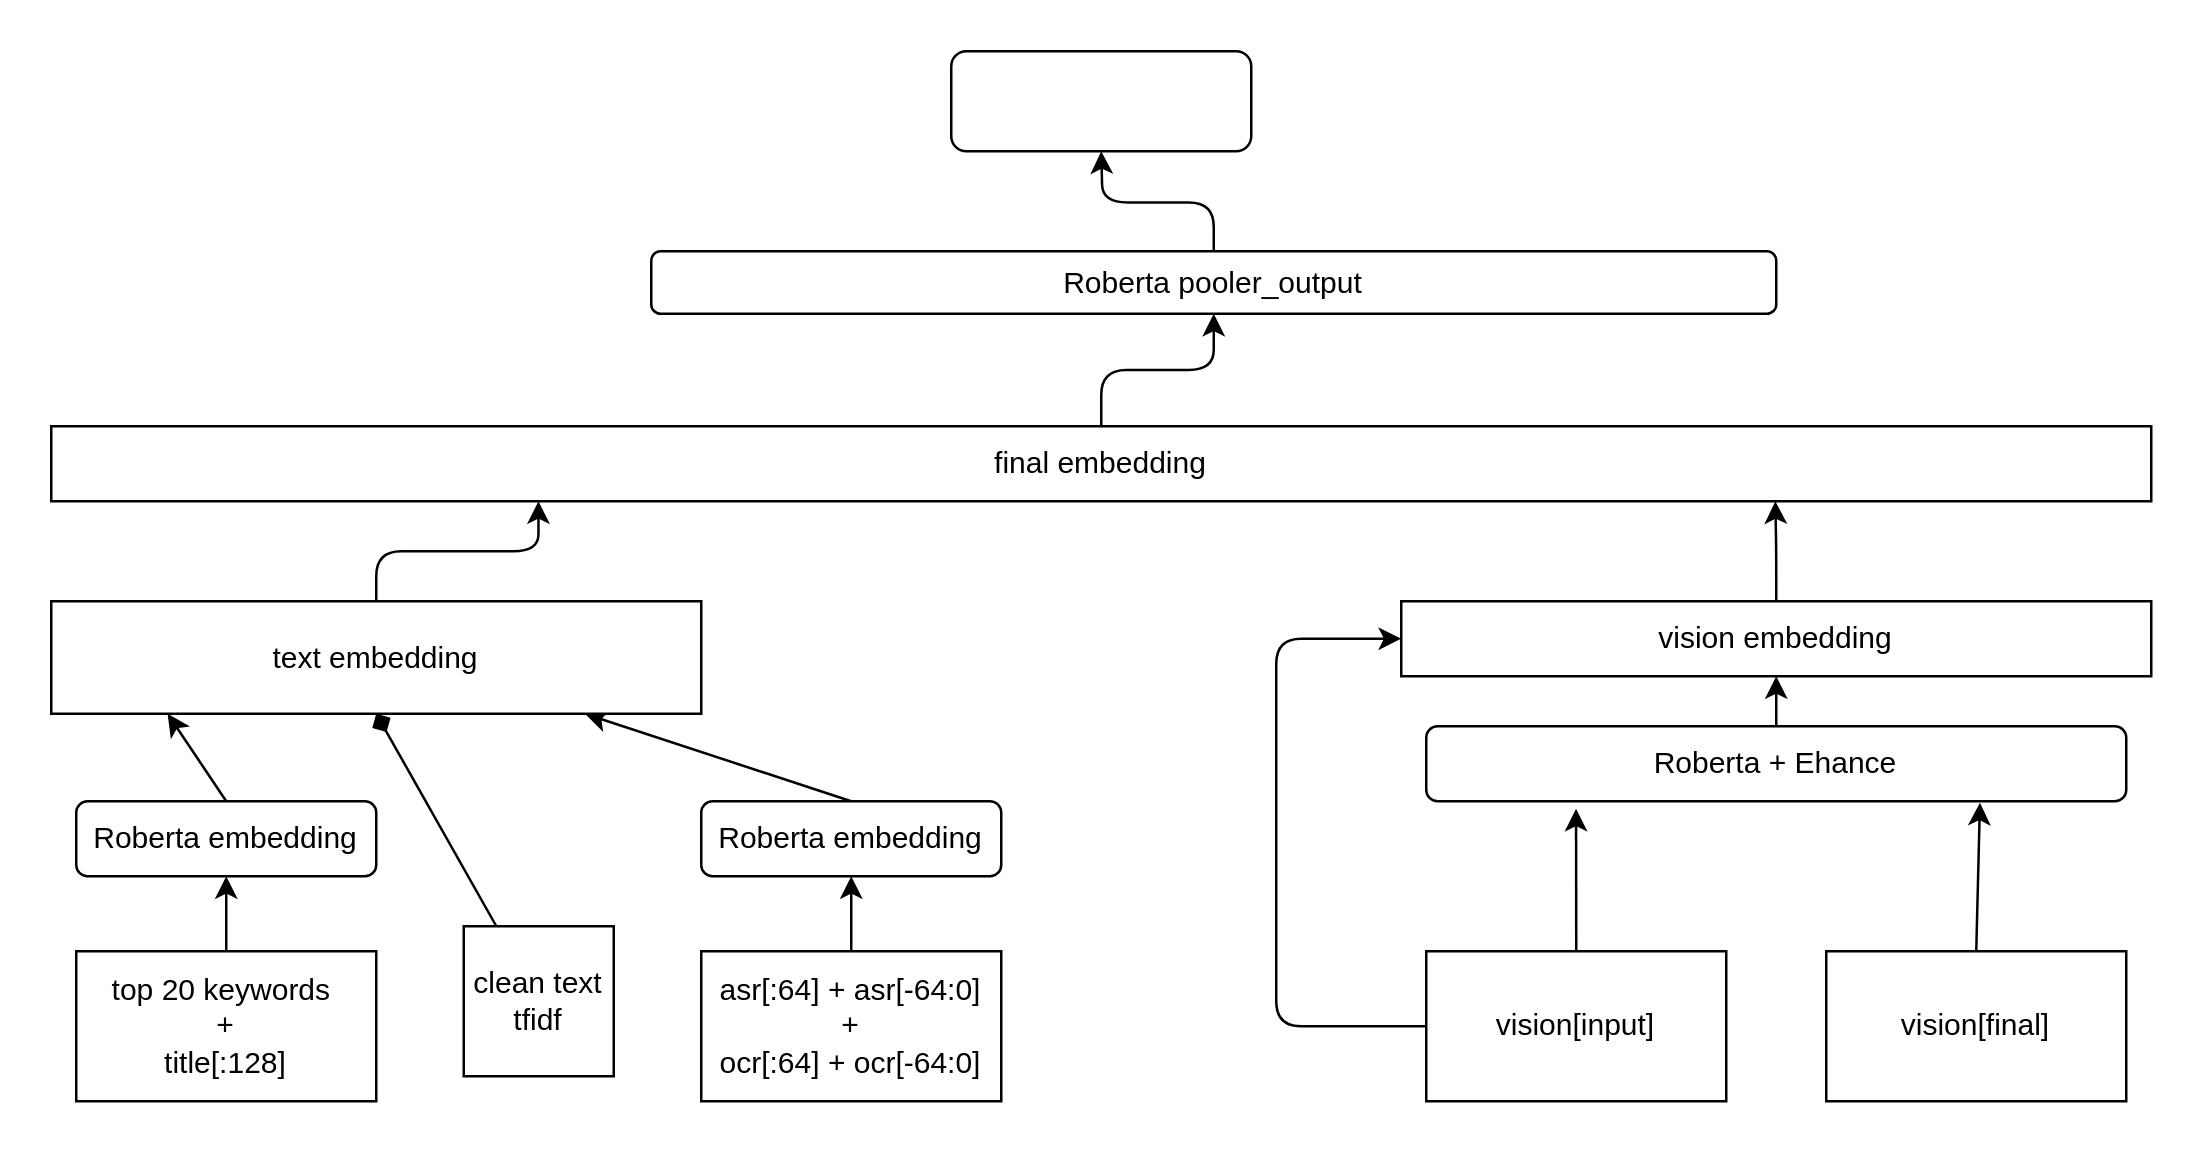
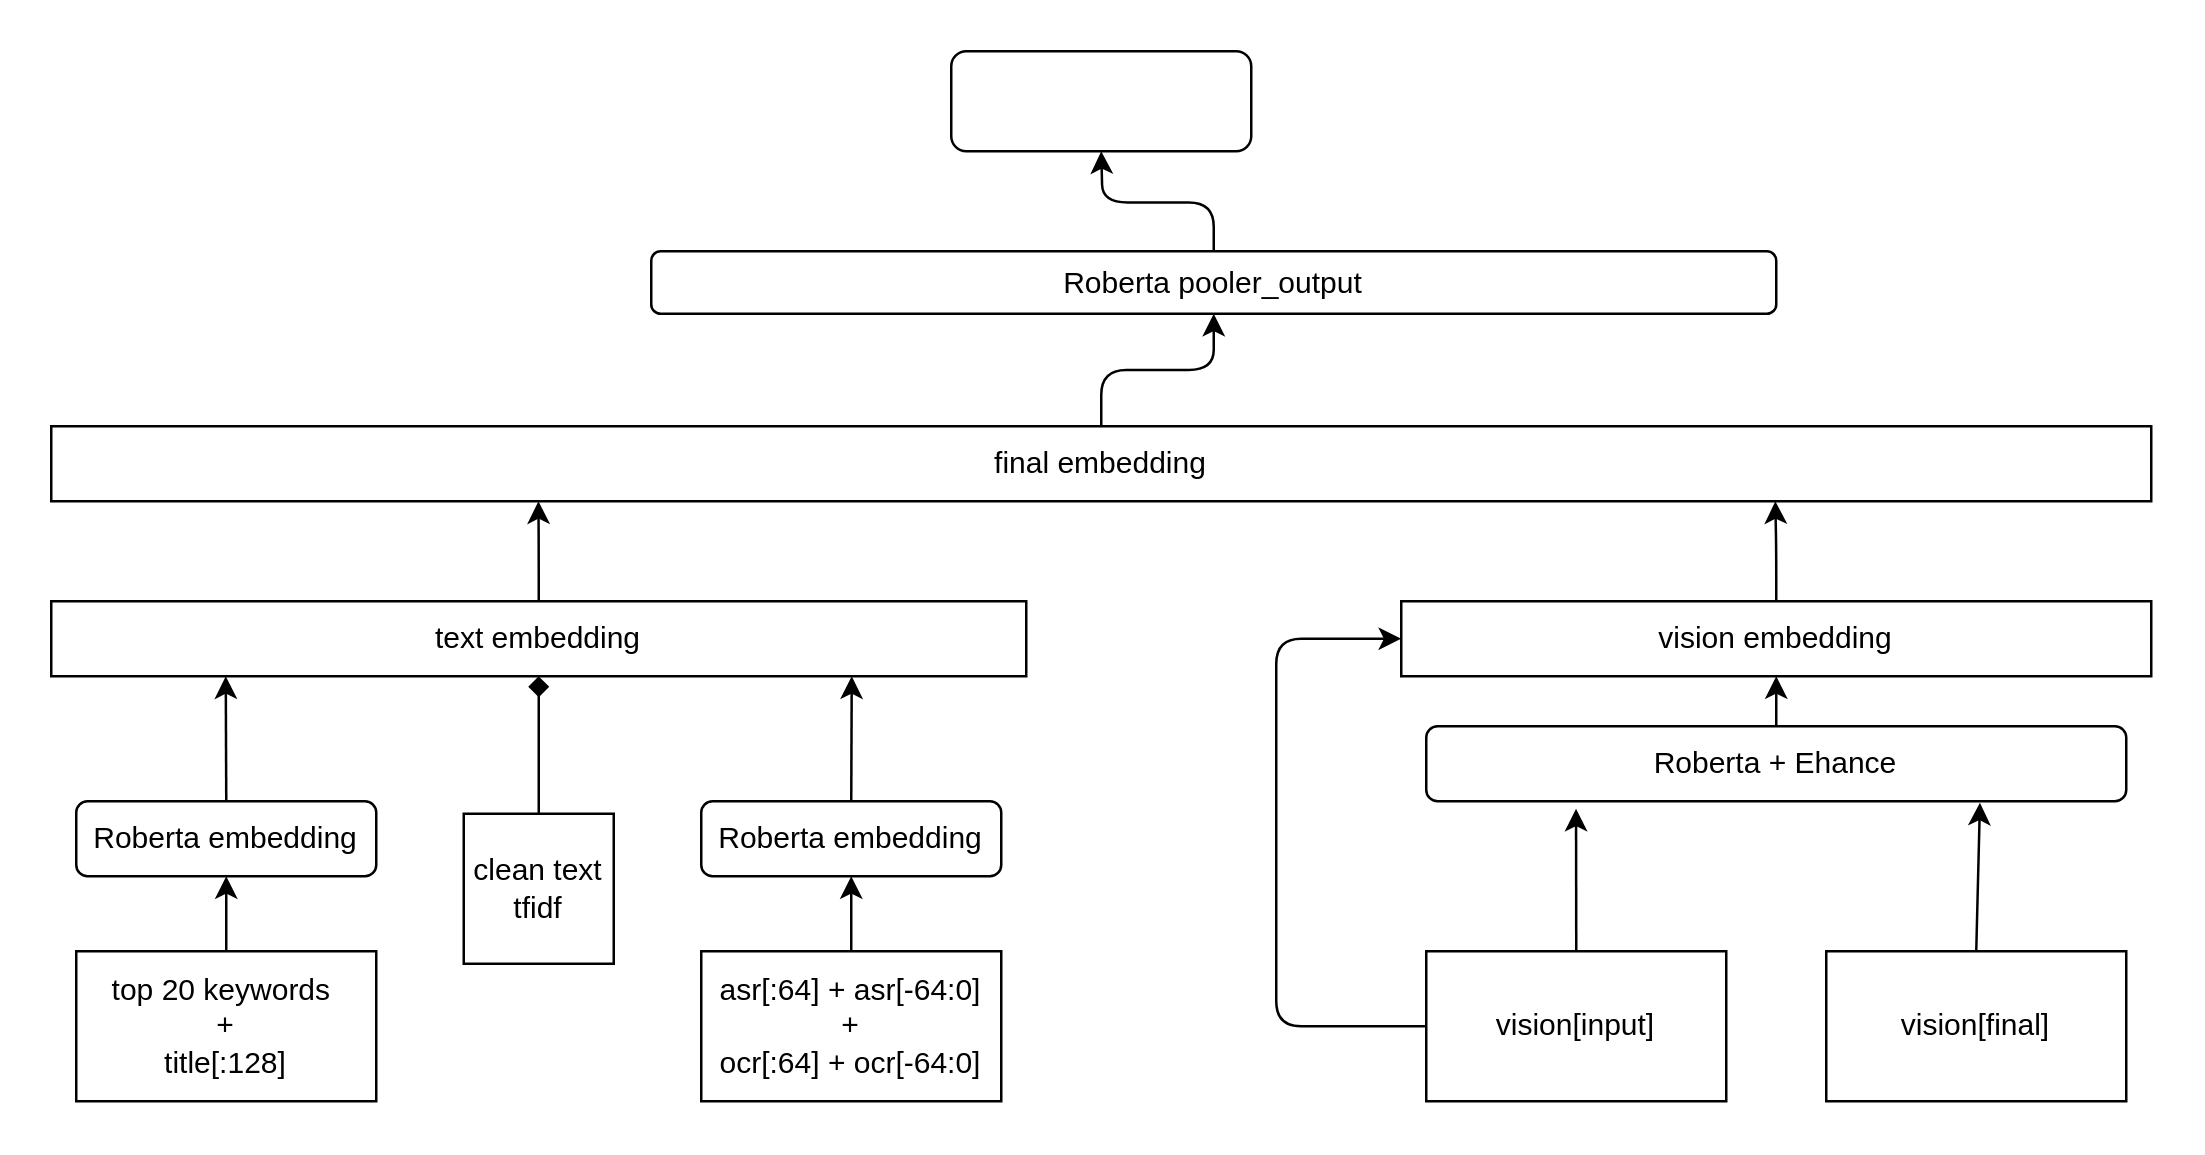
(376, 658) -> (539, 639)
(539, 1001) -> (539, 889)
